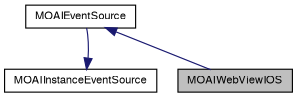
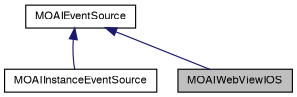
(88, 43) -> (73, 54)
